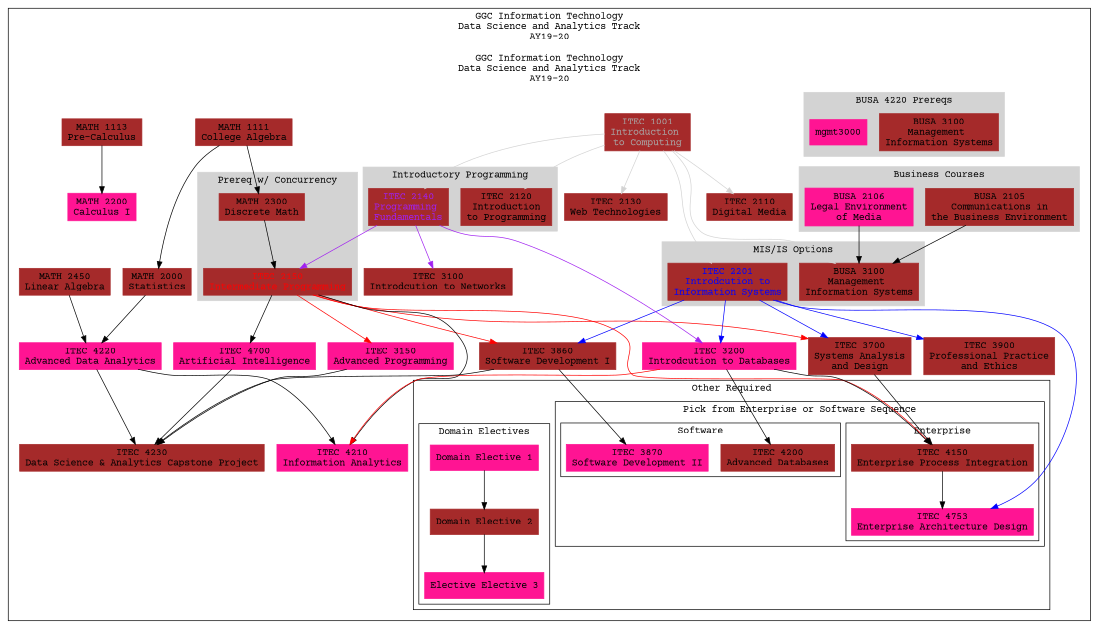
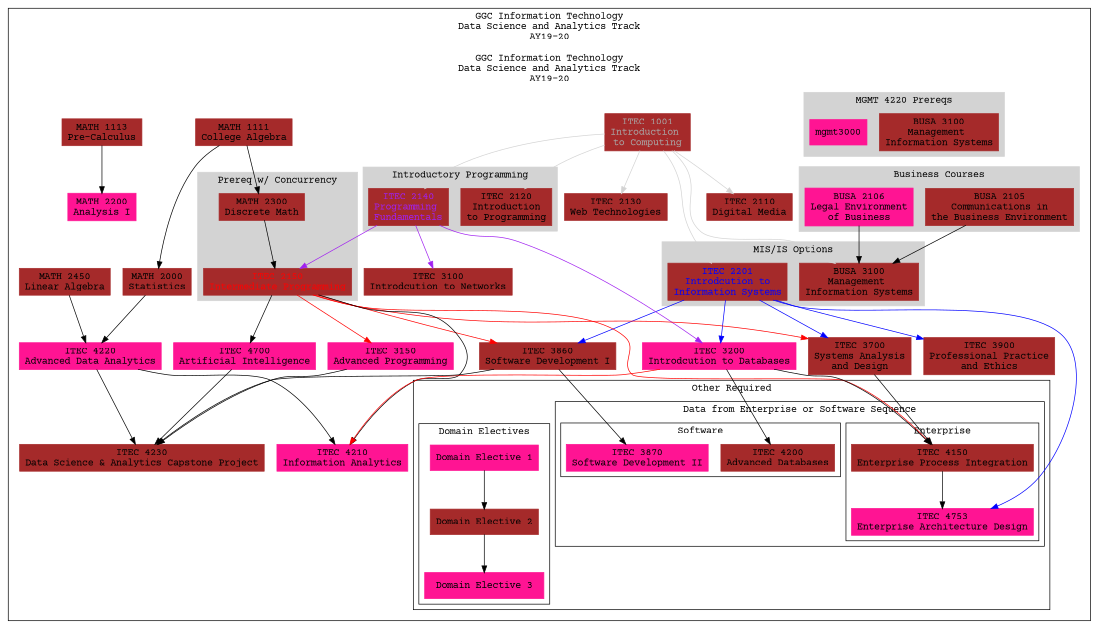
(904, 100) -> (904, 100)
(102, 207) -> (102, 207)
(859, 207) -> (859, 207)
(800, 410) -> (800, 410)
(484, 586) -> (484, 586)
